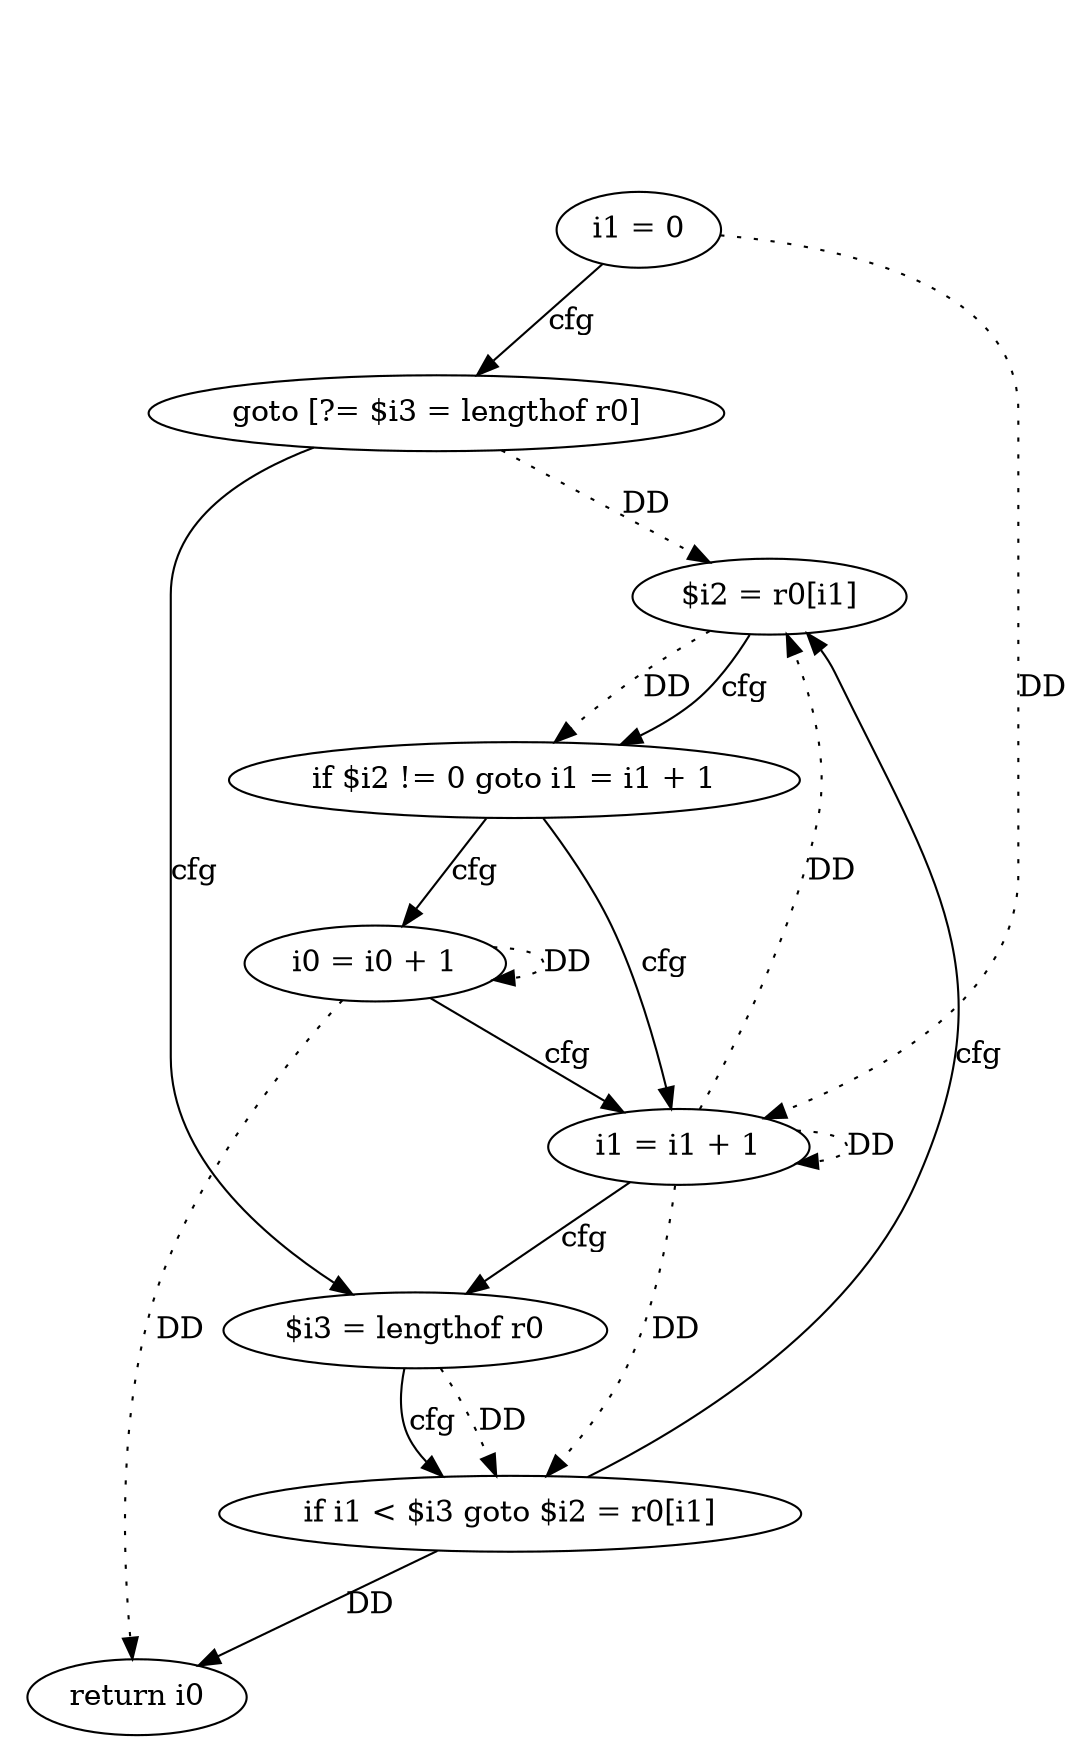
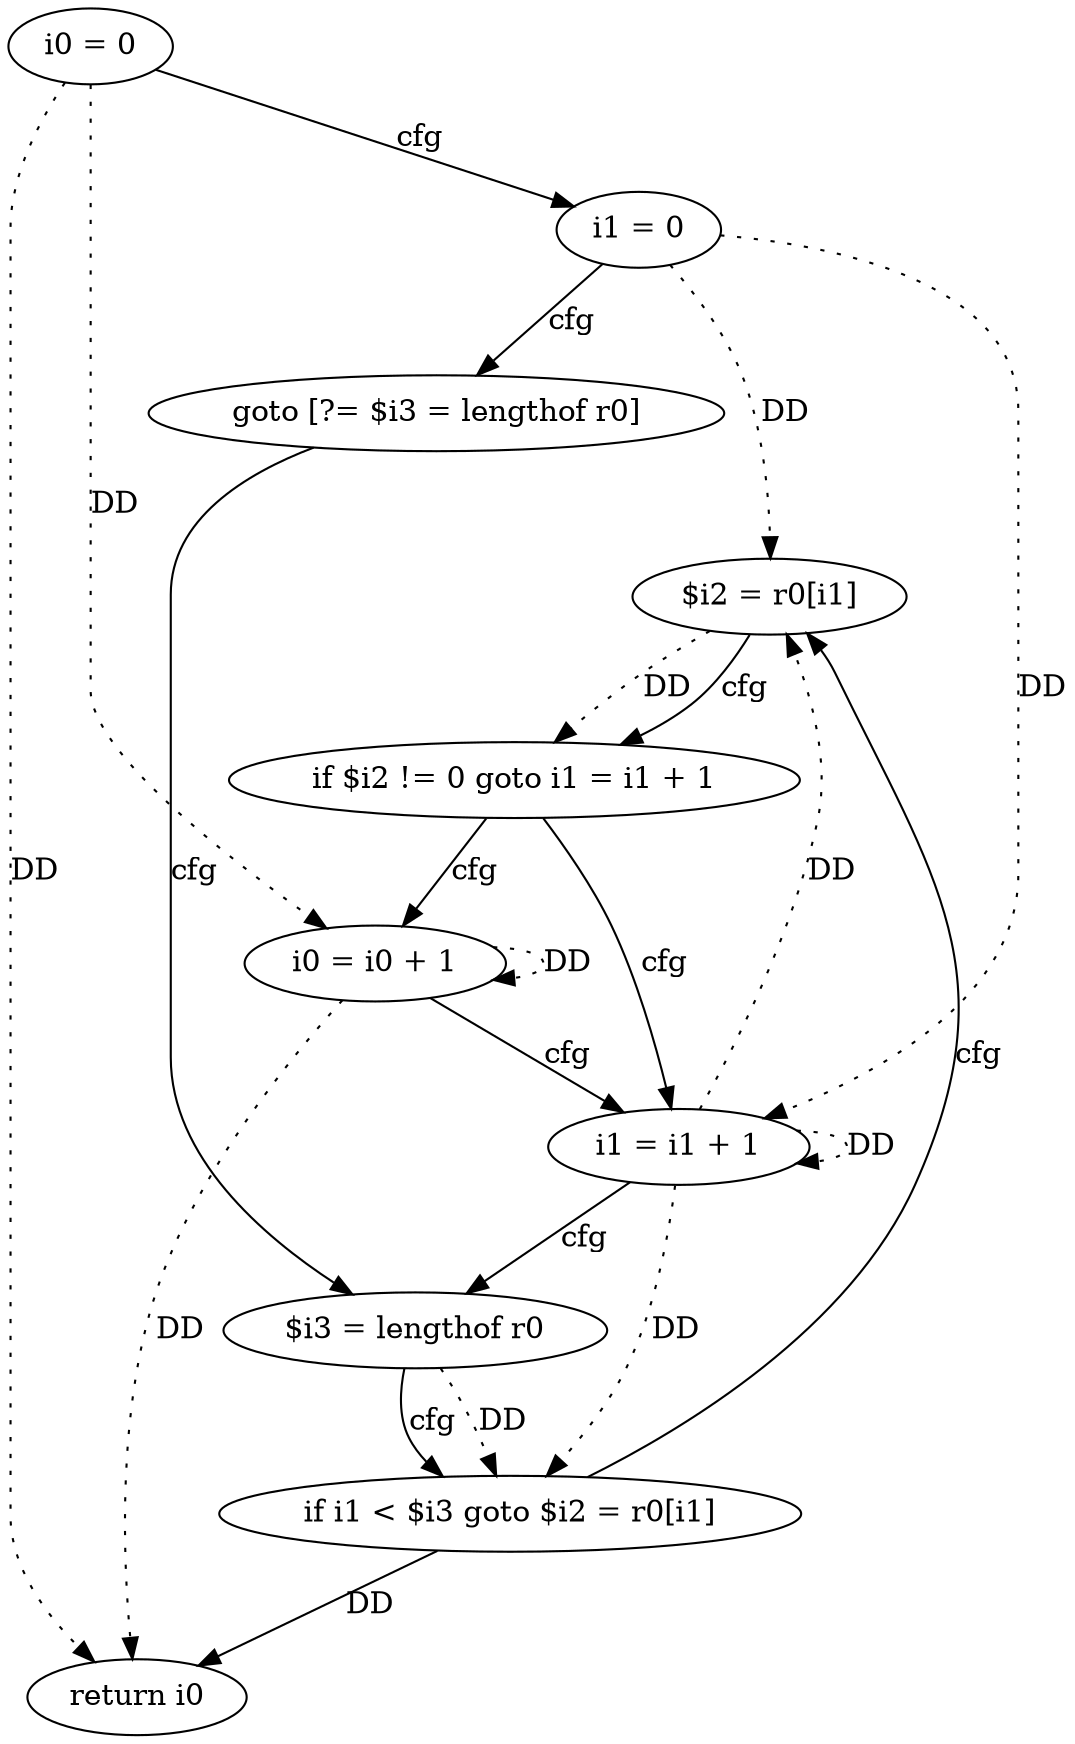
none -> (91, 46)
(596, 501) -> (748, 391)
